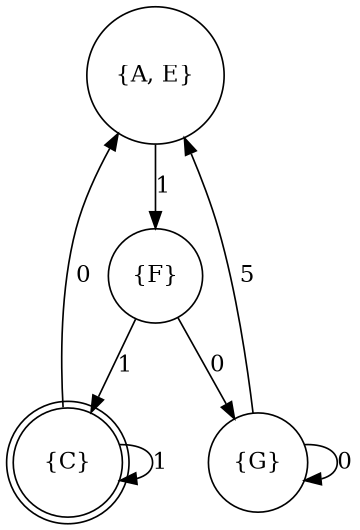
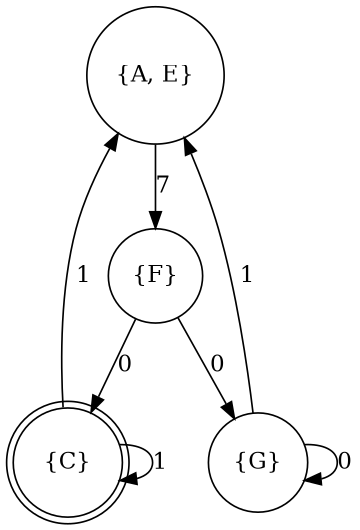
(164, 186) -> (164, 186)
(84, 276) -> (84, 276)
(248, 276) -> (248, 276)
(126, 365) -> (126, 365)
